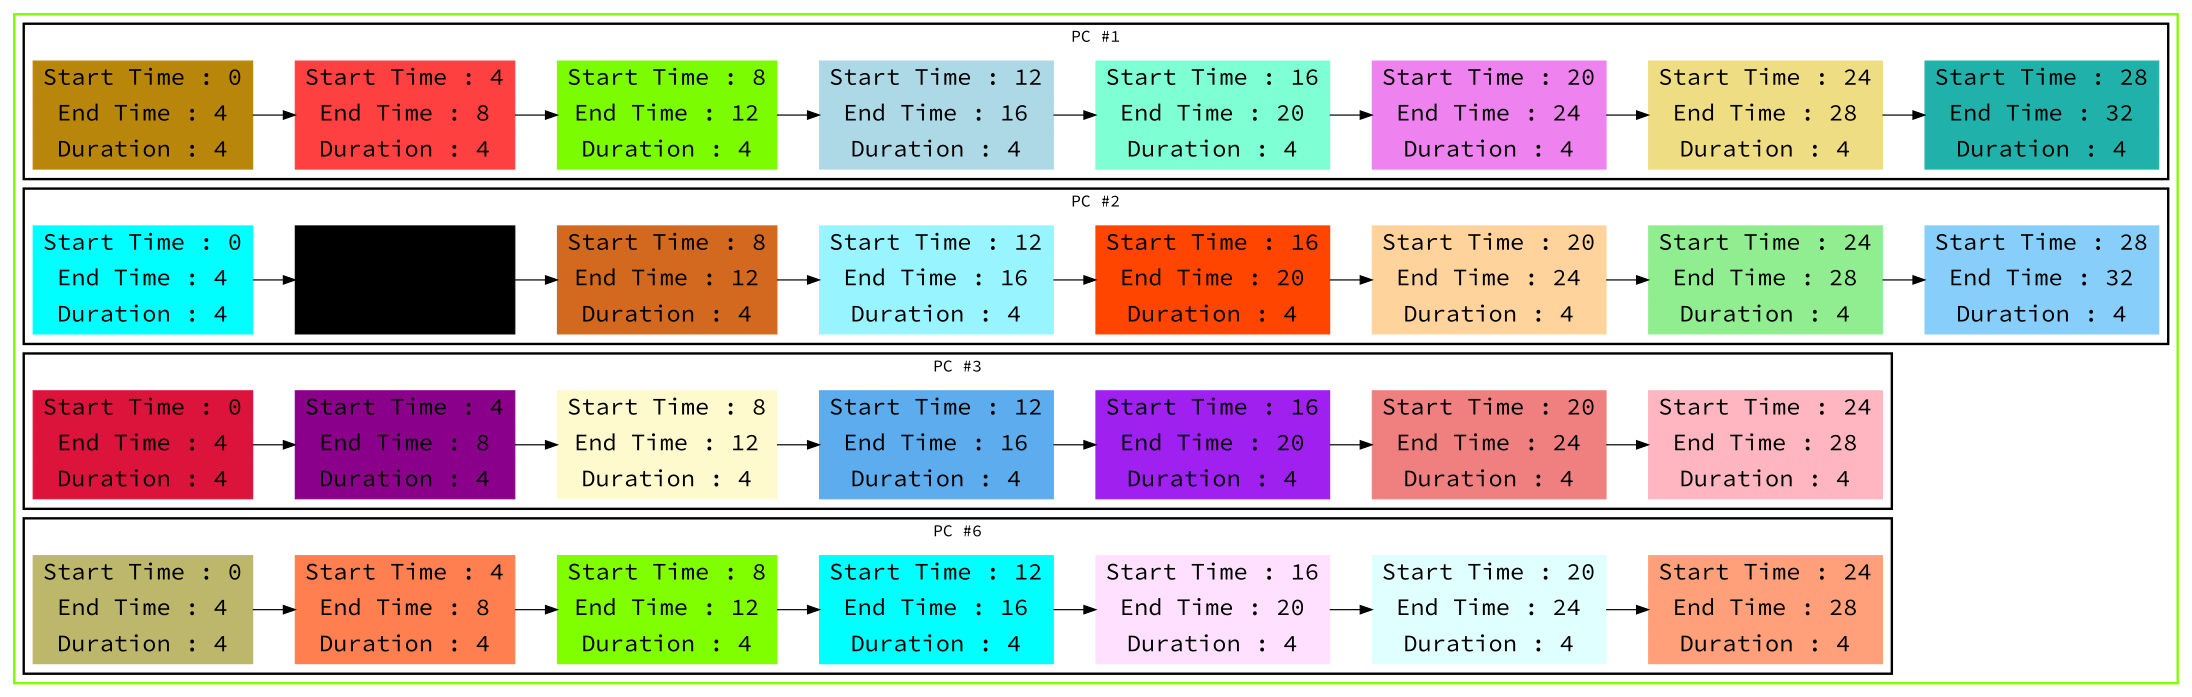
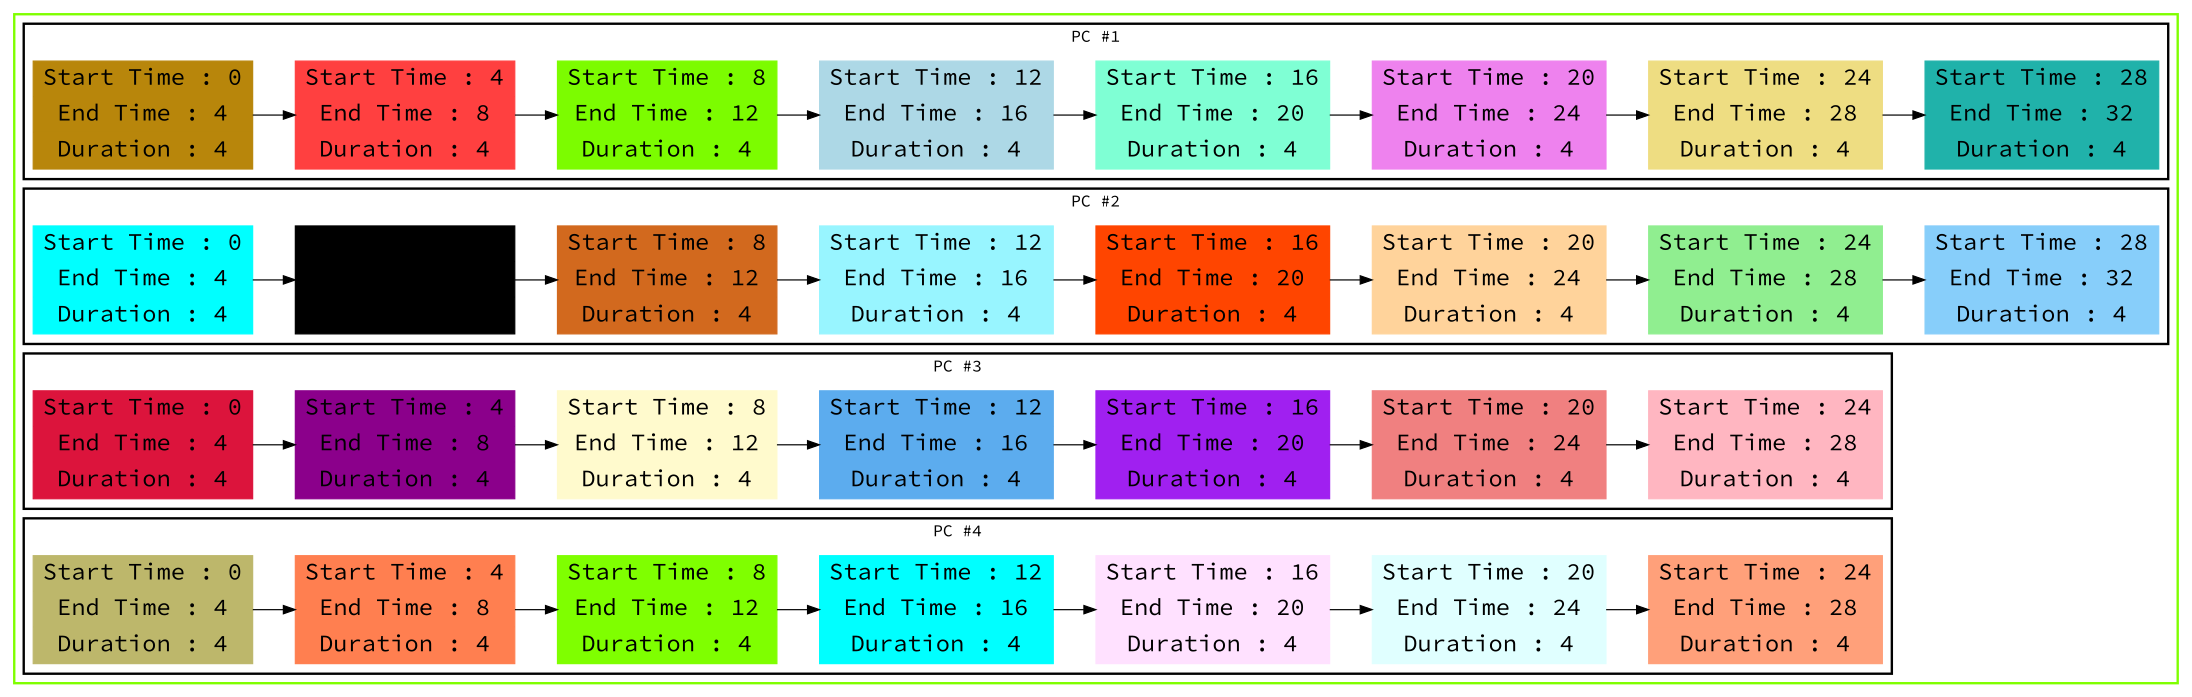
(958, 532) -> (958, 532)
